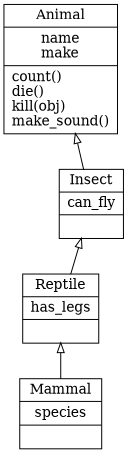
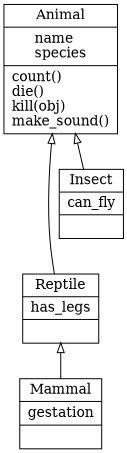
(60, 53) -> (61, 53)
(75, 261) -> (49, 209)
(61, 413) -> (61, 413)
